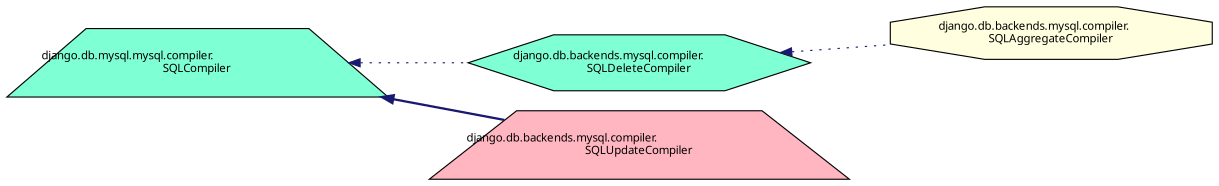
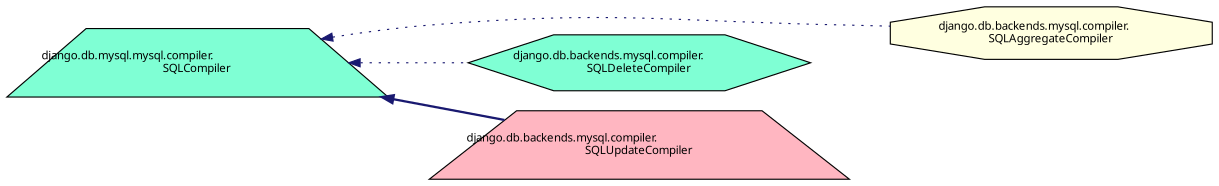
(843, 48) -> (611, 18)
